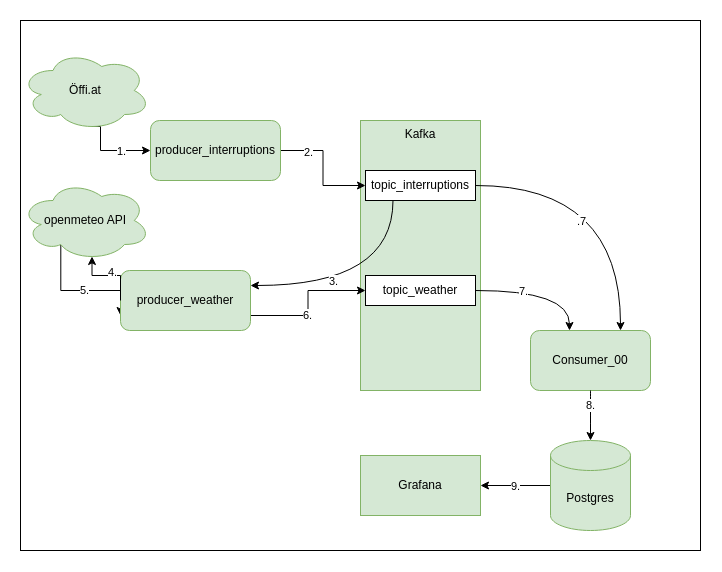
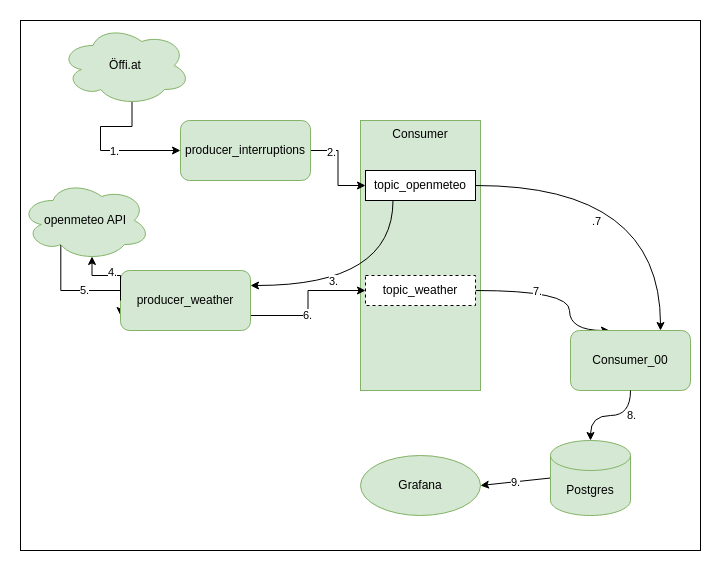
(86, 91) -> (126, 66)
(421, 135) -> (421, 135)
(216, 151) -> (246, 151)
(421, 186) -> (421, 186)
(421, 291) -> (421, 291)
(591, 361) -> (631, 361)
(421, 486) -> (421, 486)
(591, 486) -> (591, 478)
